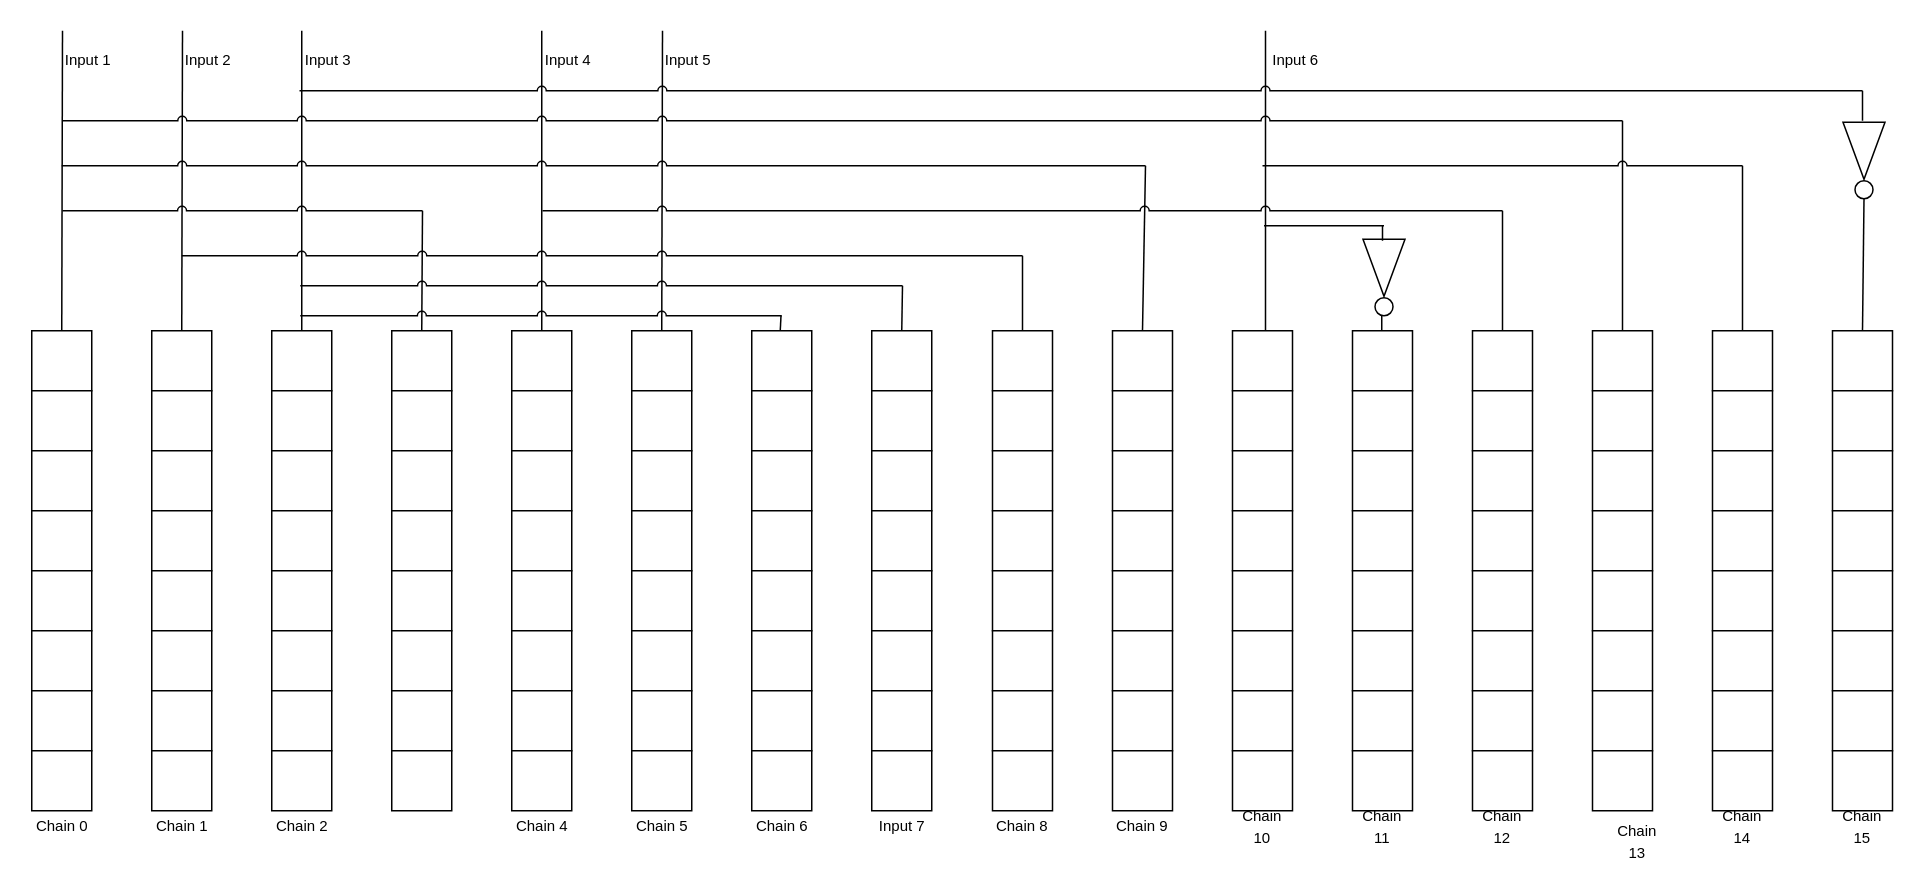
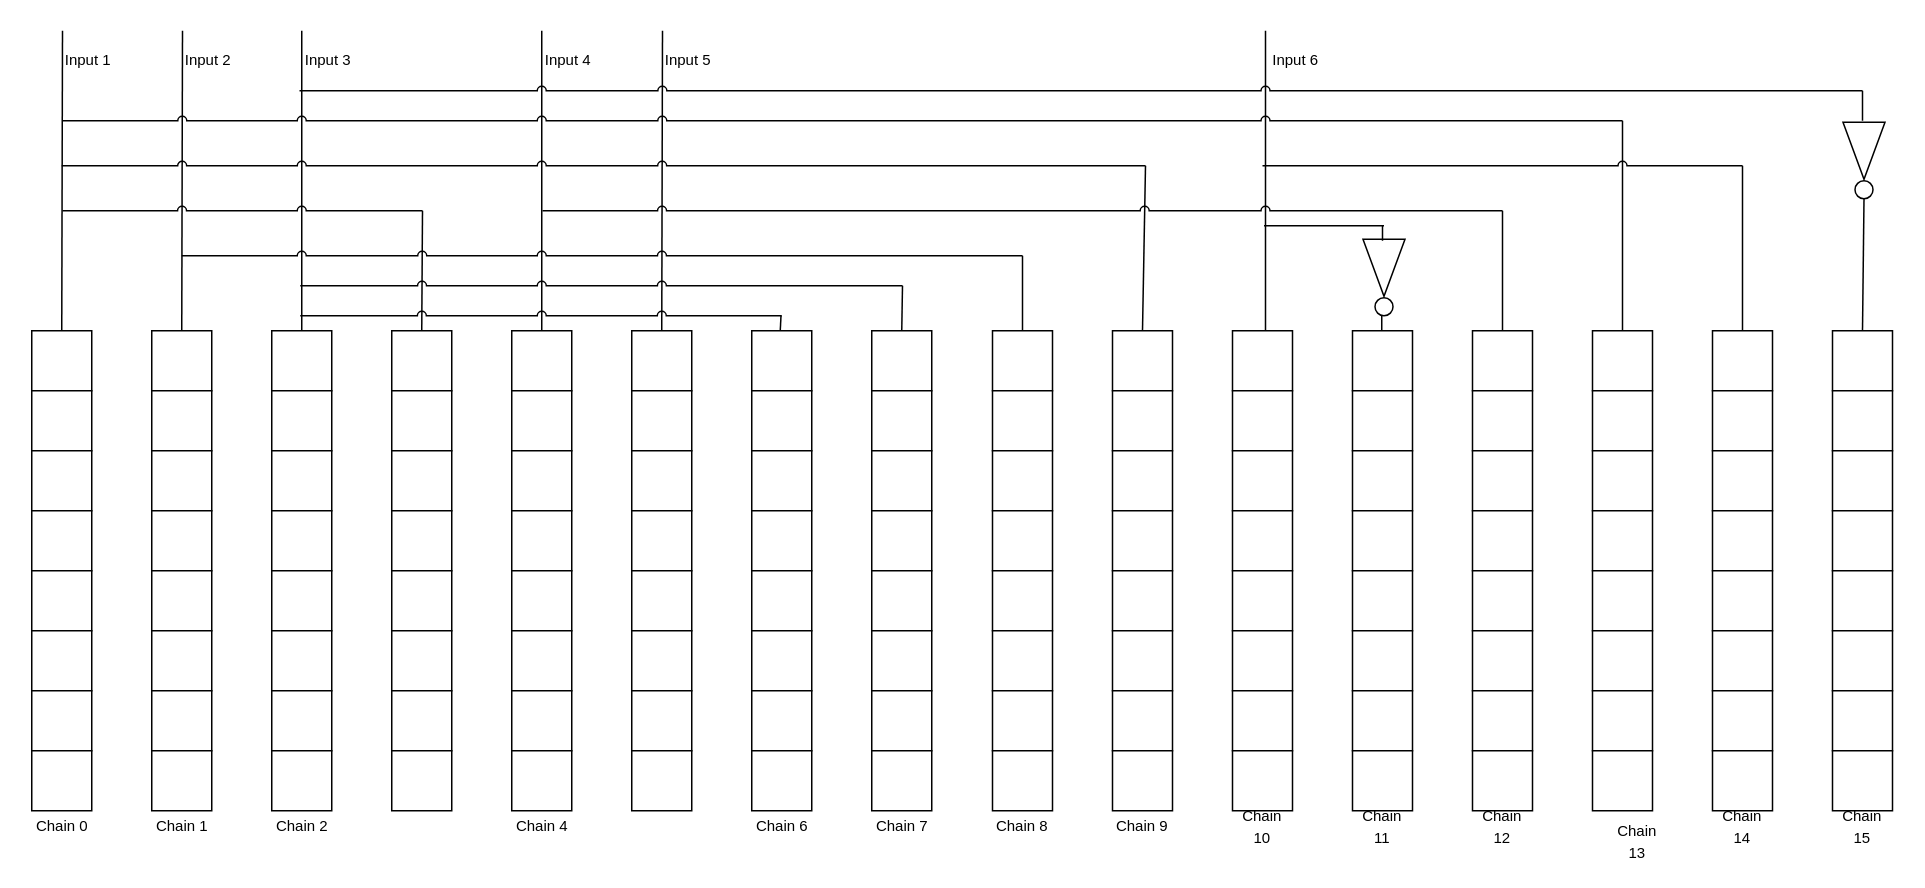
(662, 826) -> none
(902, 826) -> (902, 826)
